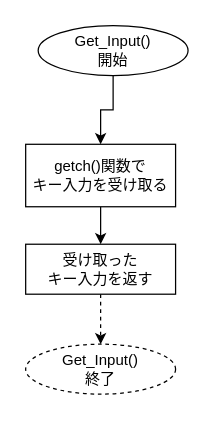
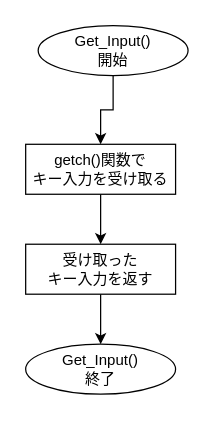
(101, 176) -> (101, 169)
(101, 314) -> (101, 314)
(101, 369) -> (101, 369)
